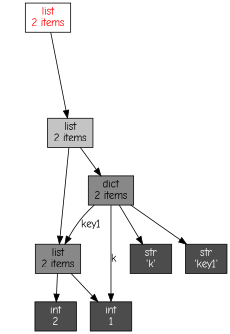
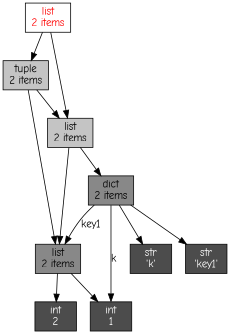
none -> (26, 75)
